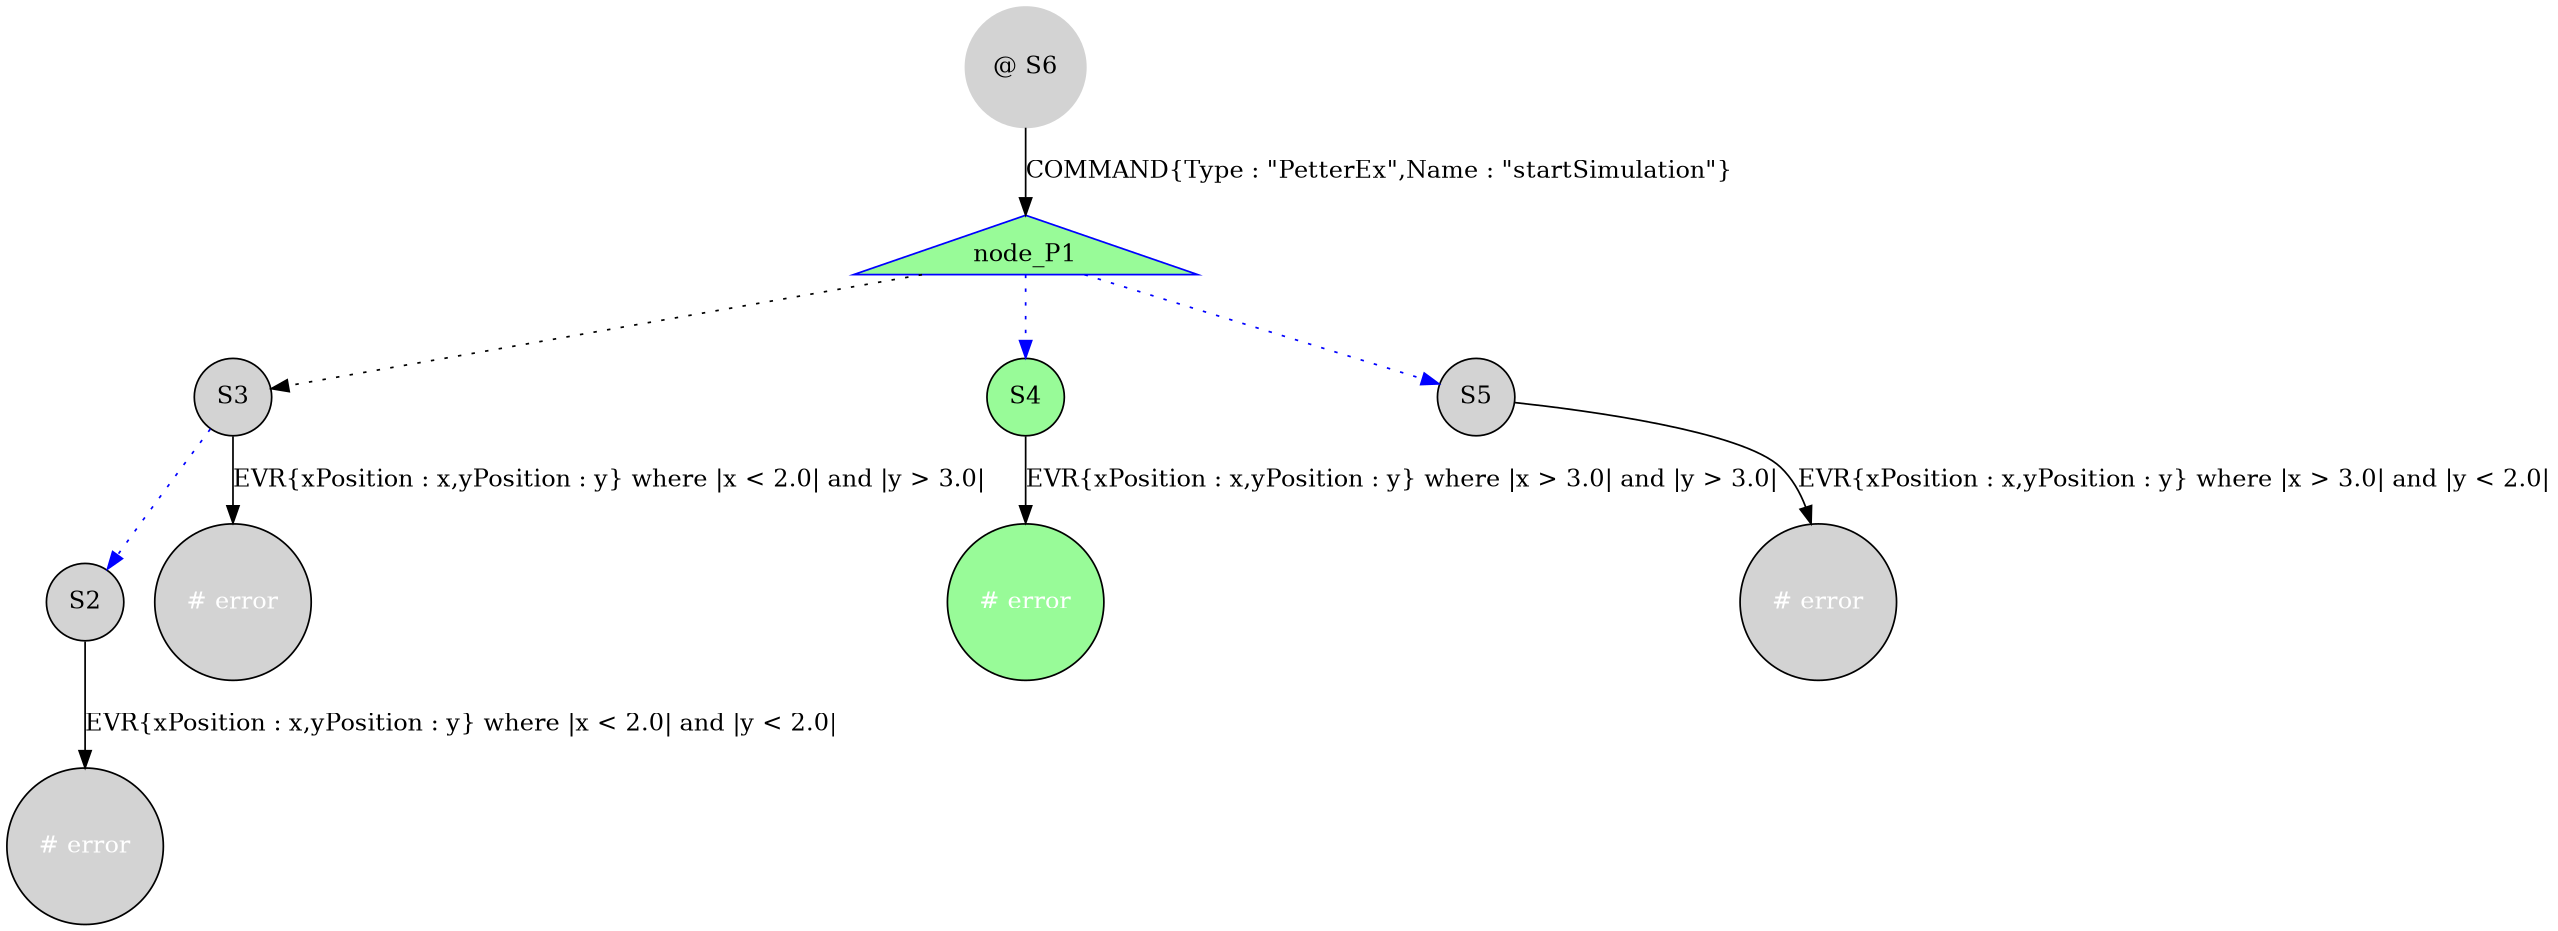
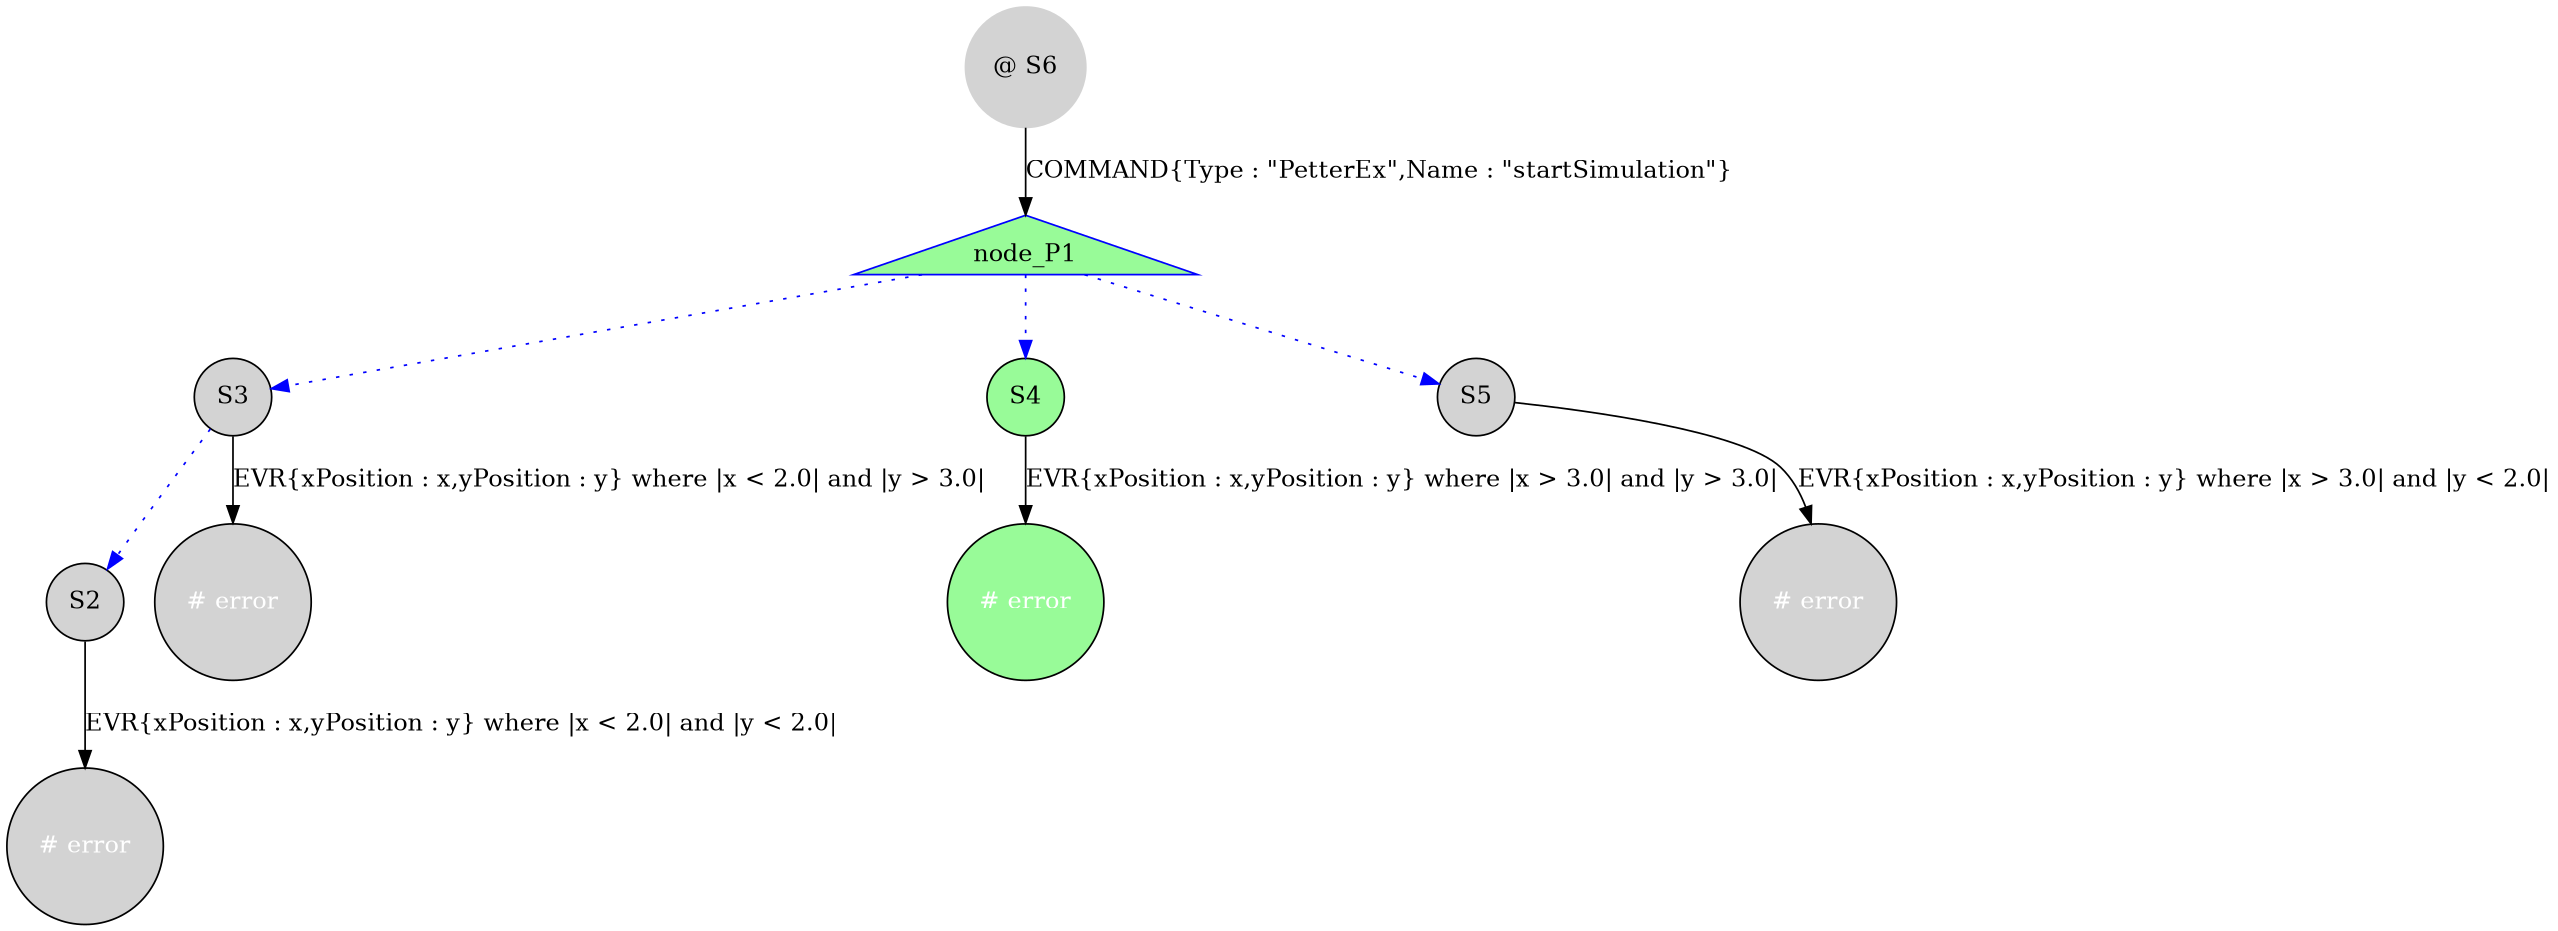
(605, 330) -> (605, 330)
